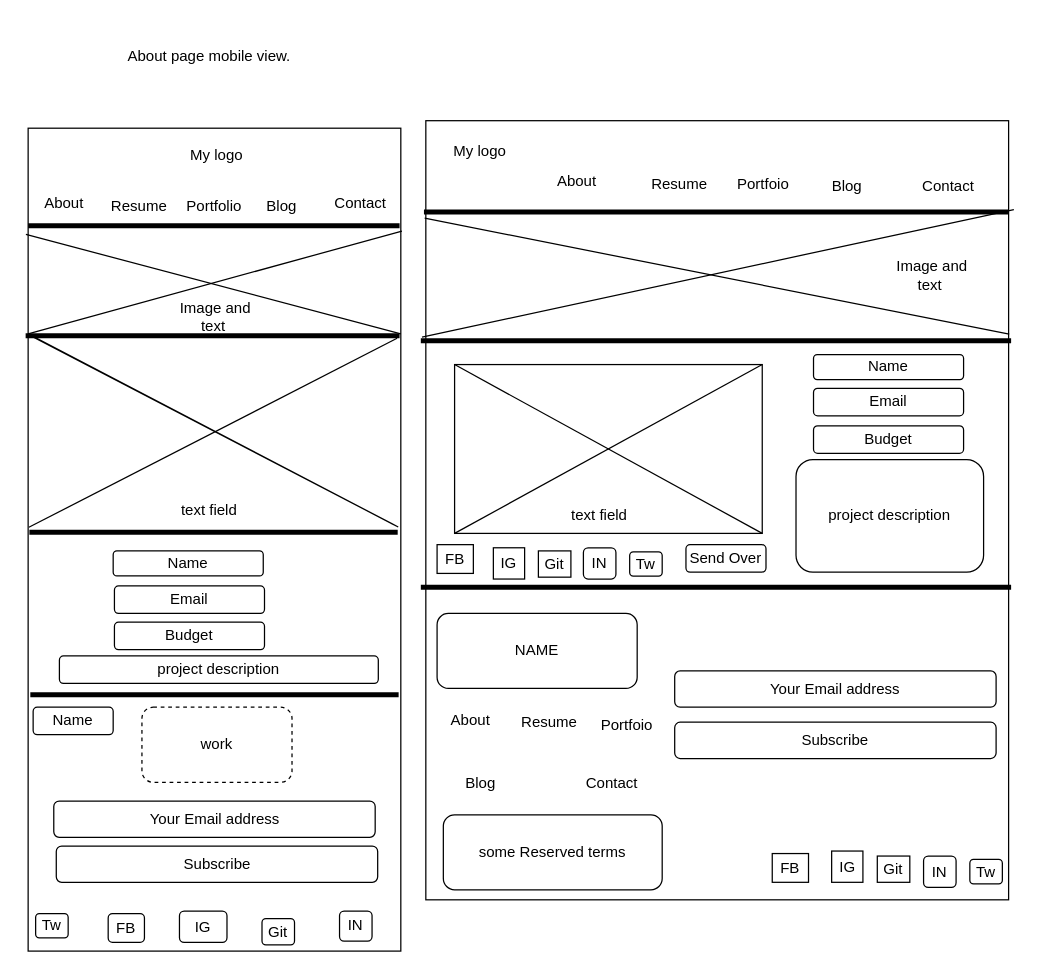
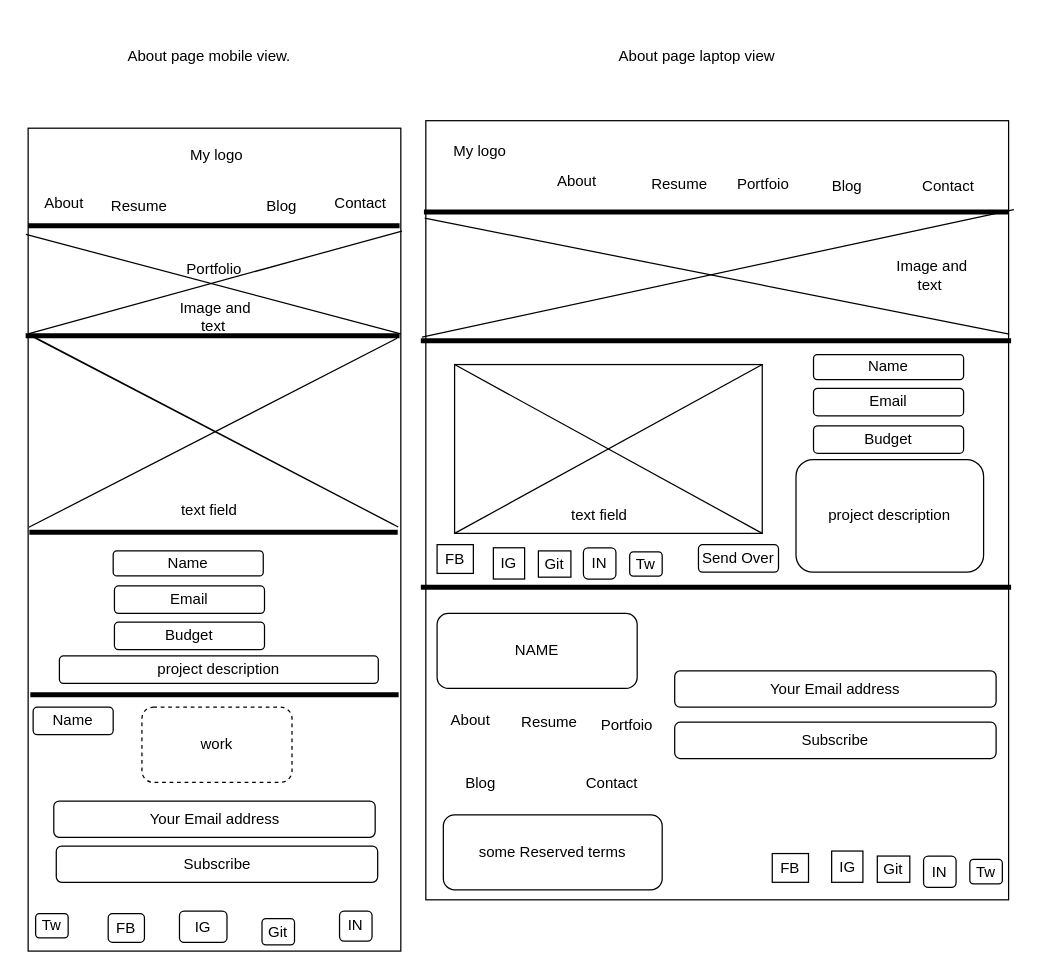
none -> (697, 56)
(214, 207) -> (214, 269)
(726, 558) -> (738, 558)
